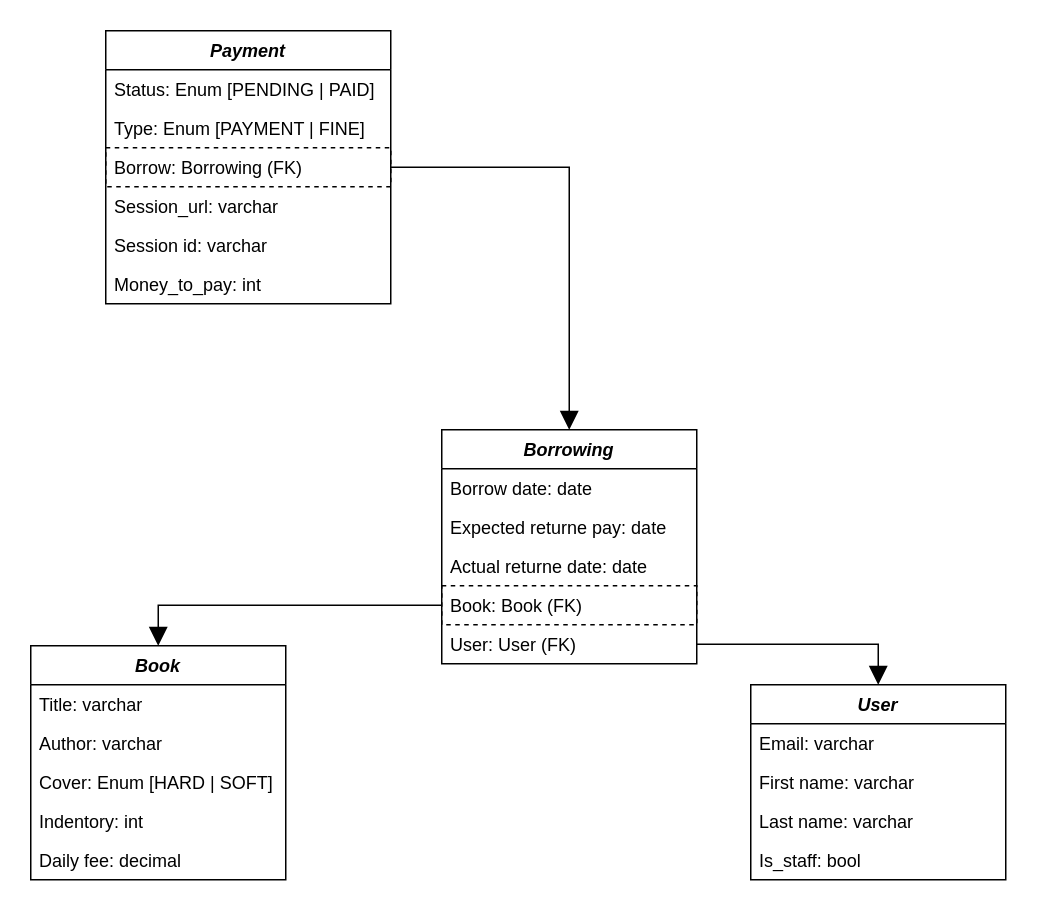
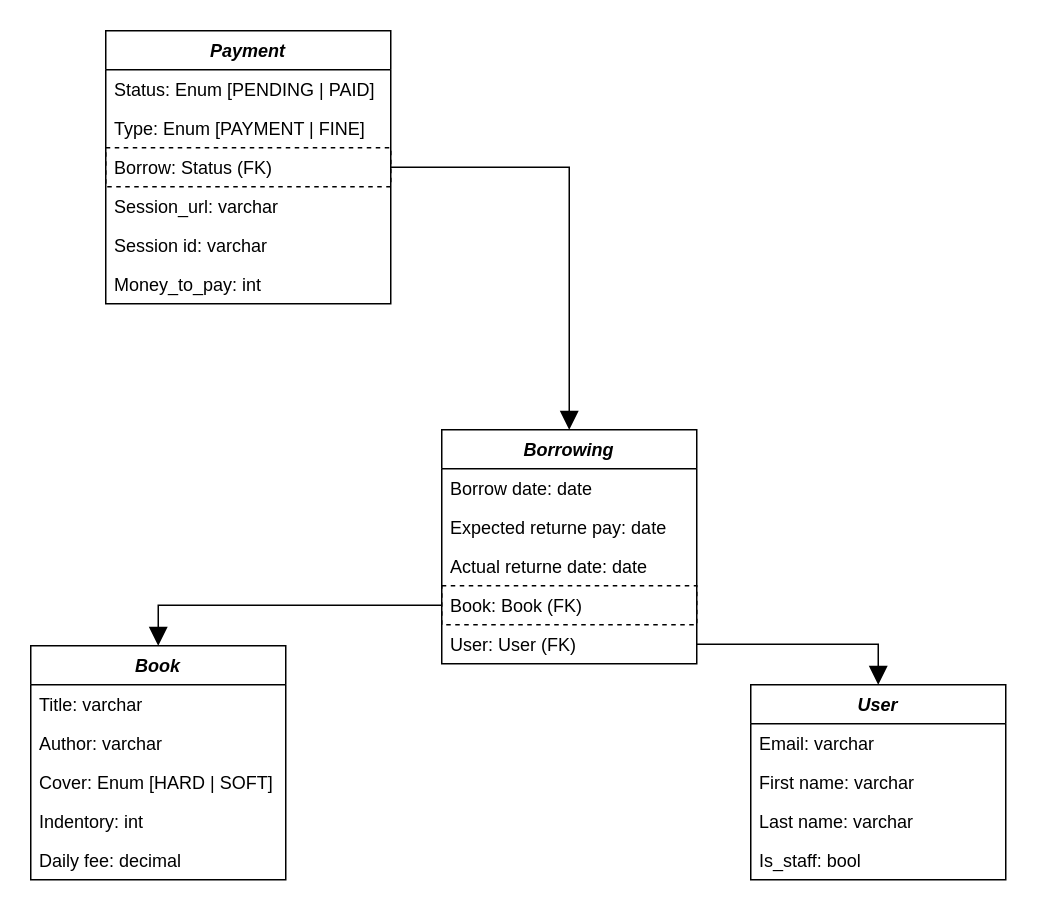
(216, 168) -> (203, 168)
